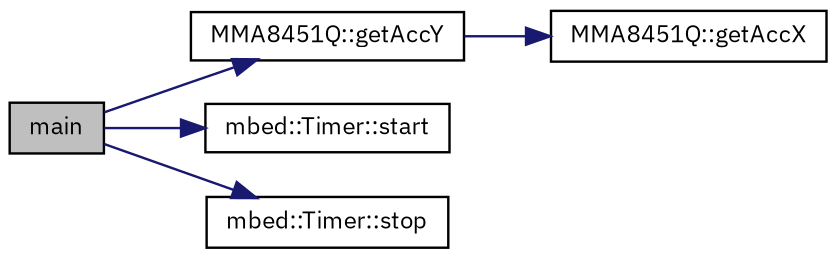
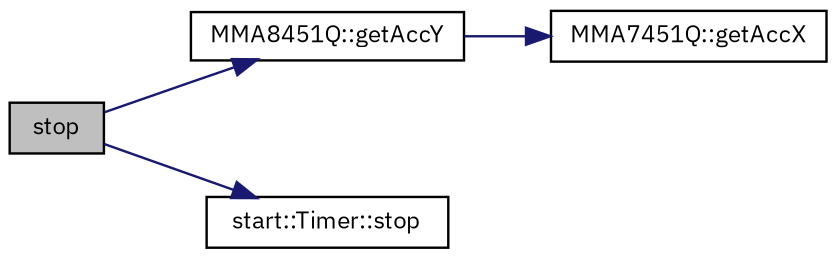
(689, 36) -> (689, 36)
(57, 128) -> (57, 128)
(327, 128) -> none
(327, 222) -> (327, 222)
